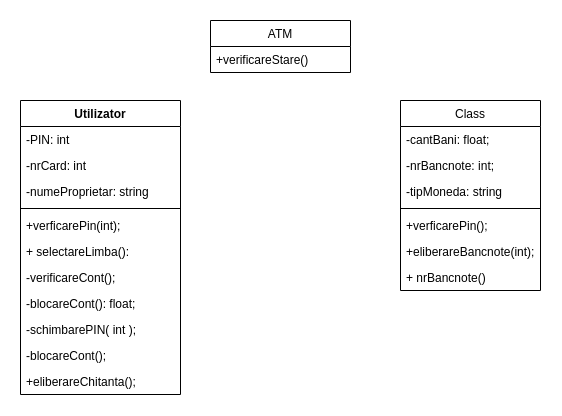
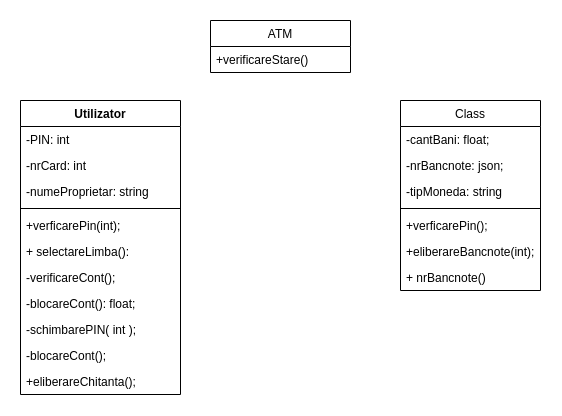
(457, 166) -> (462, 166)
